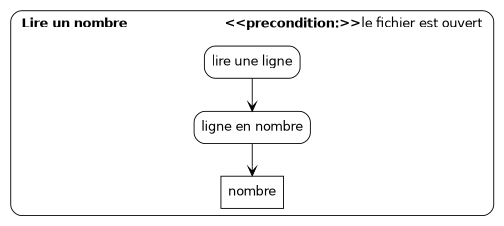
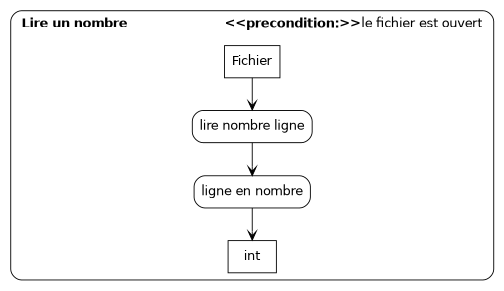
none -> (252, 62)
(252, 62) -> (252, 127)
(252, 192) -> (252, 257)
